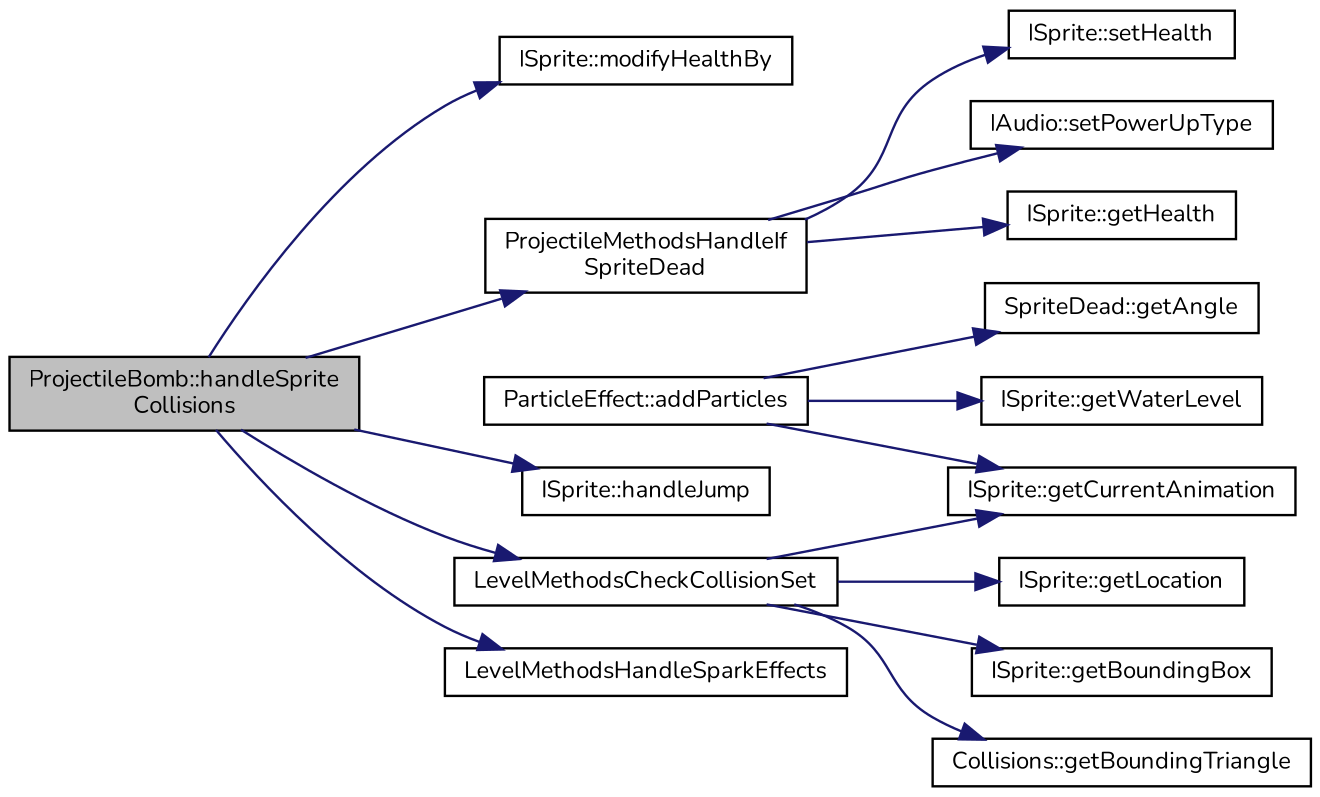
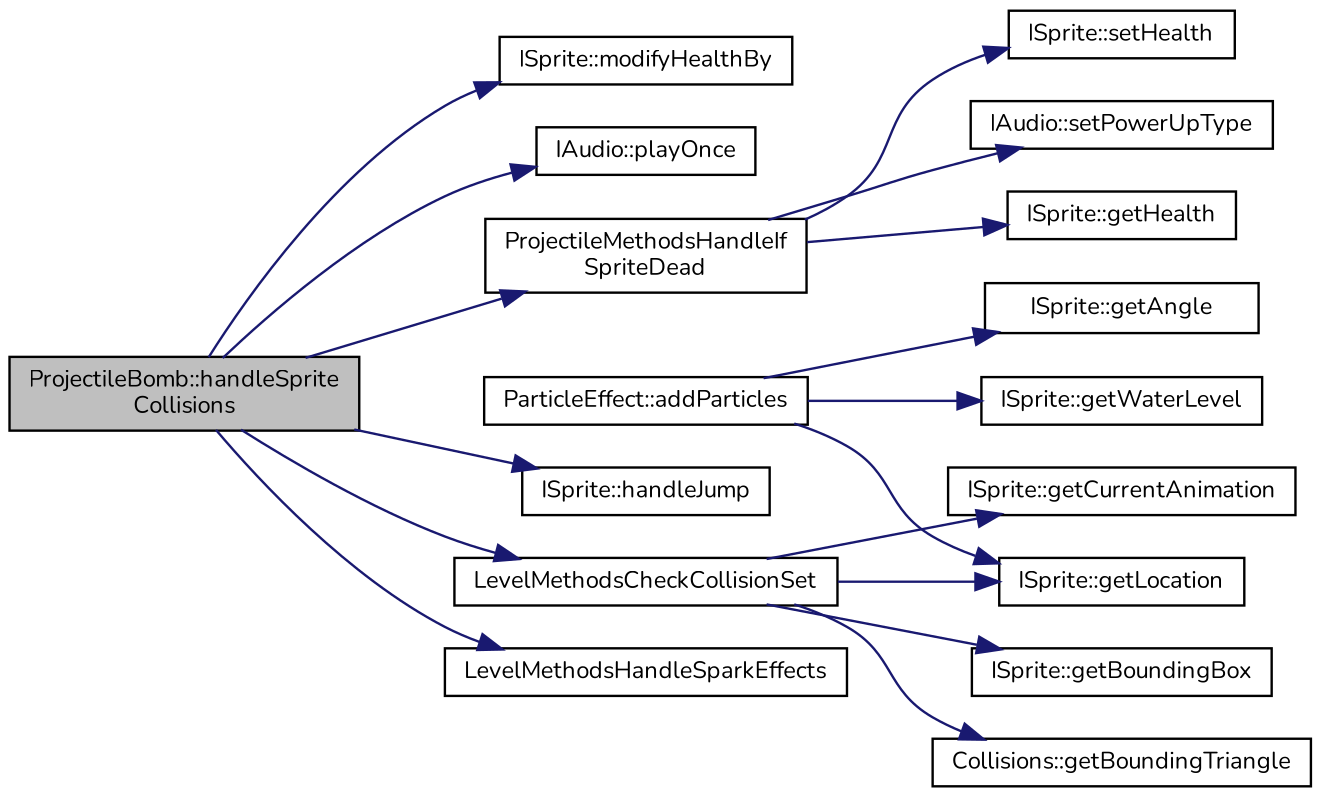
none -> (646, 151)
(1122, 308) -> (1122, 308)
(872, 444) -> (887, 487)
